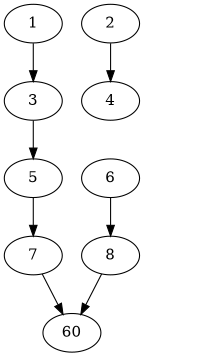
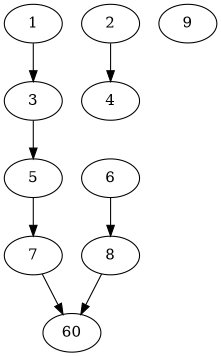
none -> (188, 24)
